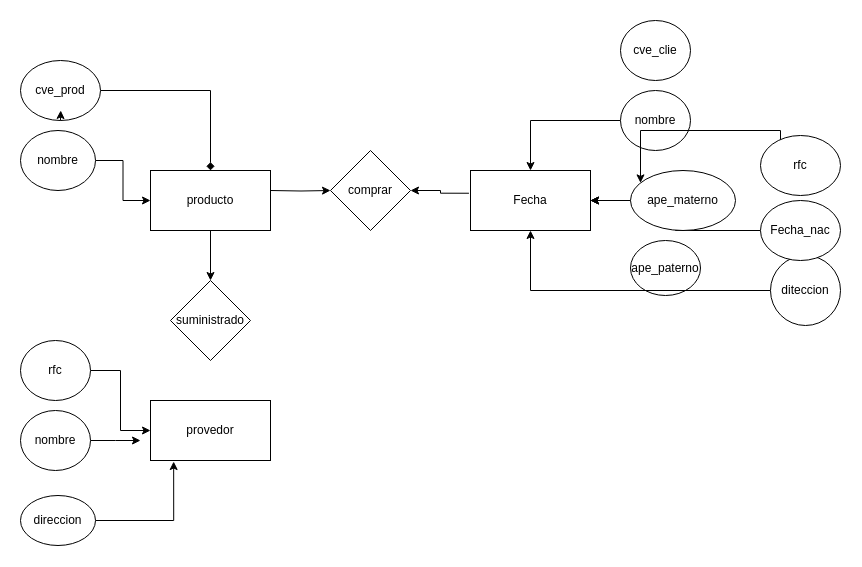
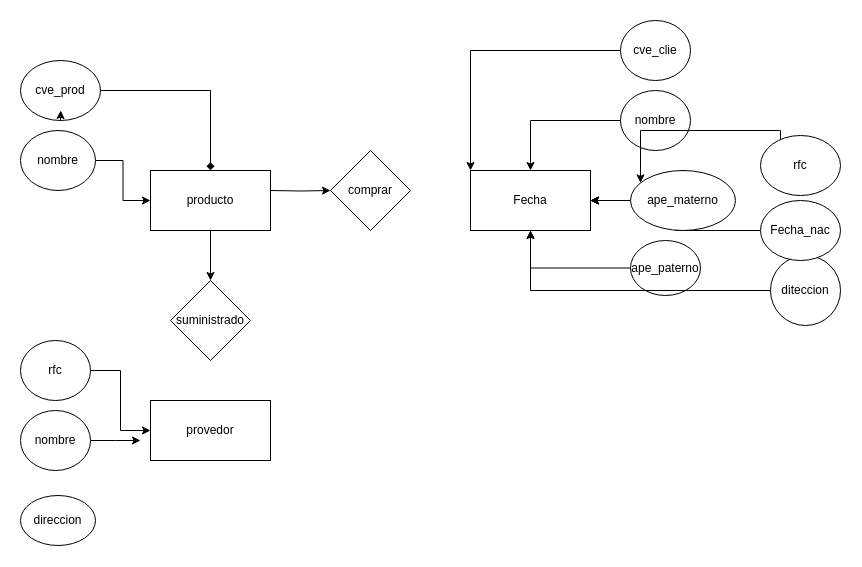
none -> (490, 51)
(443, 193) -> none
none -> (582, 268)
(161, 521) -> none
